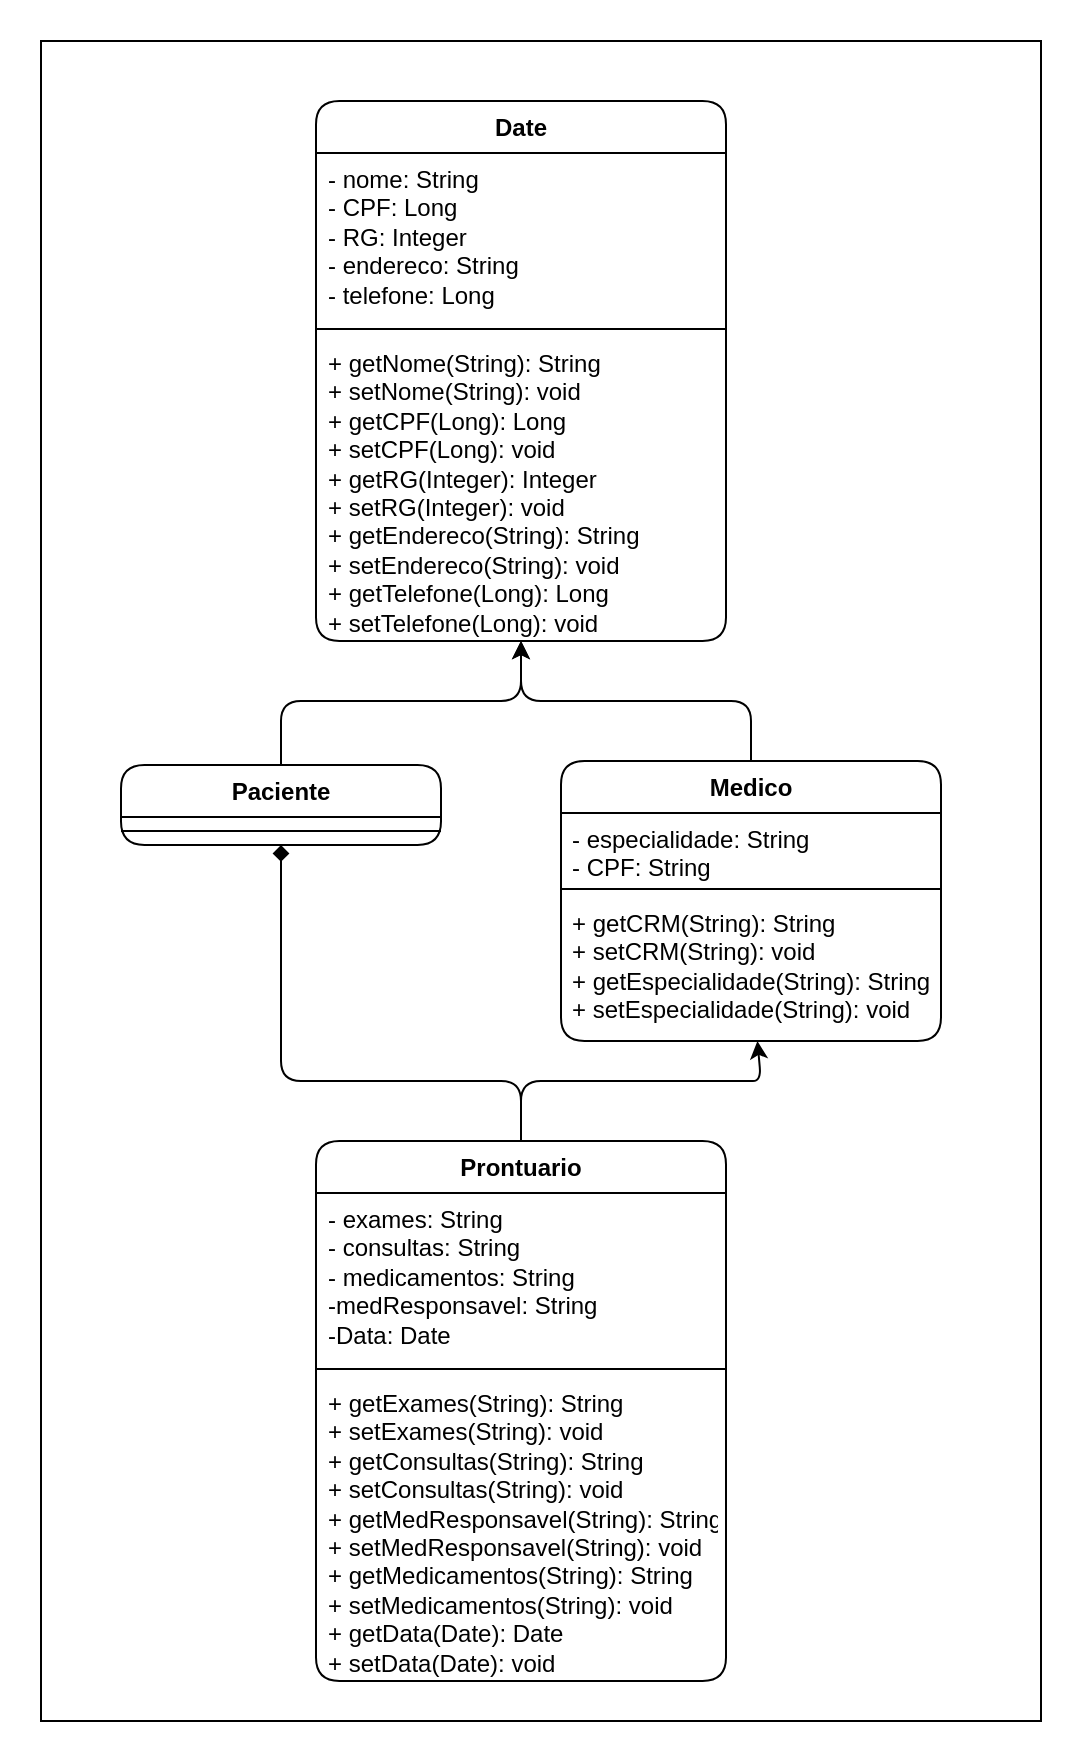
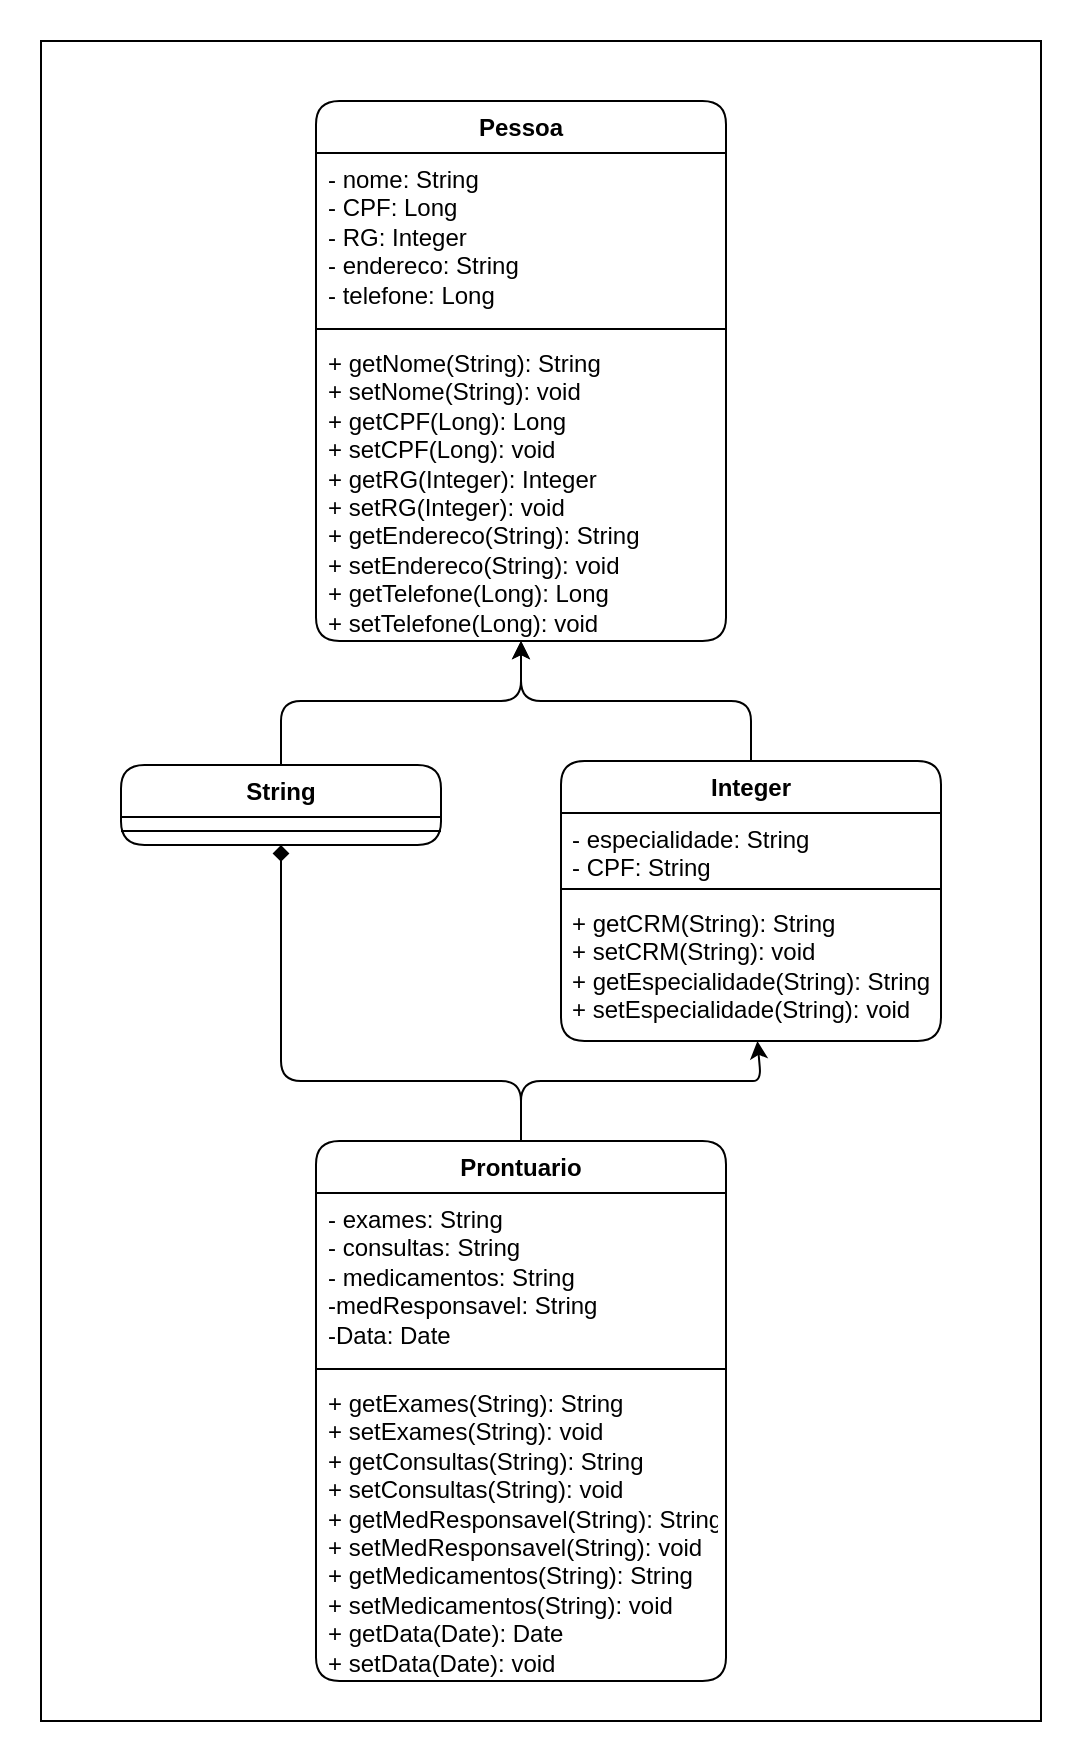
(522, 129) -> (522, 129)
(752, 789) -> (752, 789)
(282, 793) -> (282, 793)
